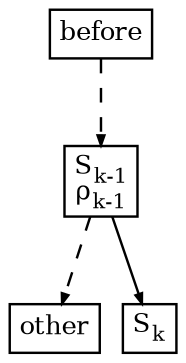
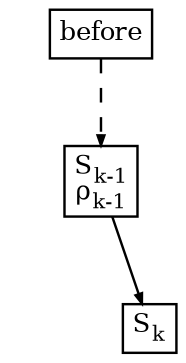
(55, 328) -> none
